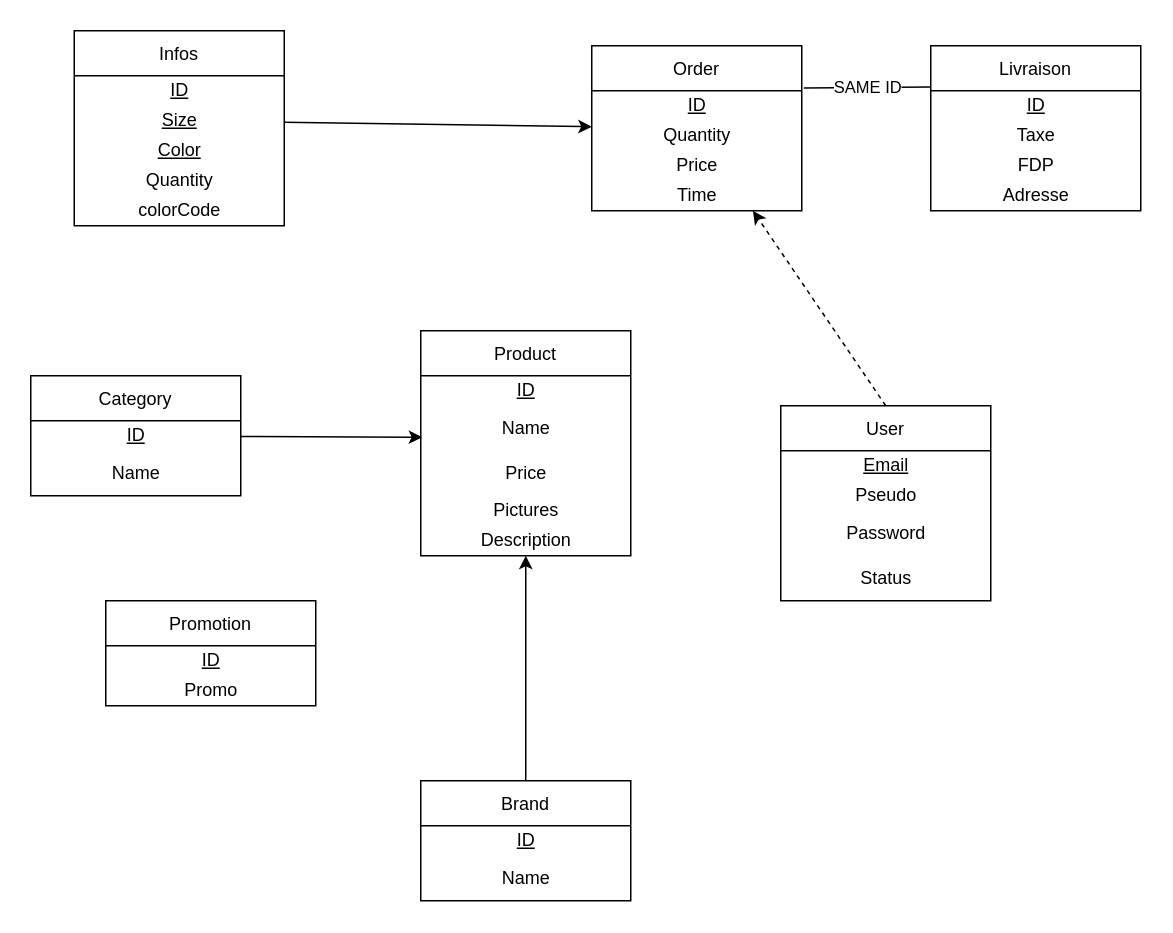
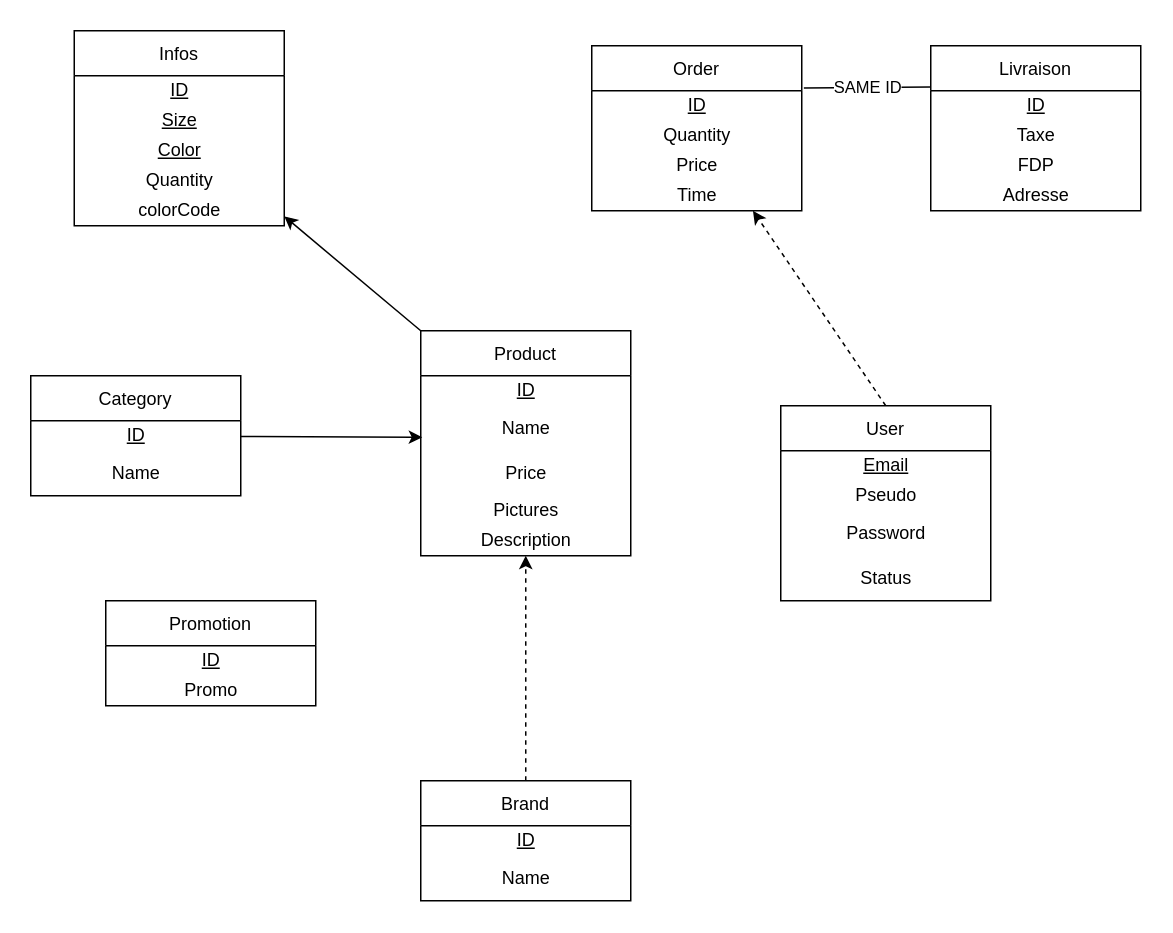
(434, 124) -> none
none -> (356, 277)
(526, 672) -> (526, 672)
